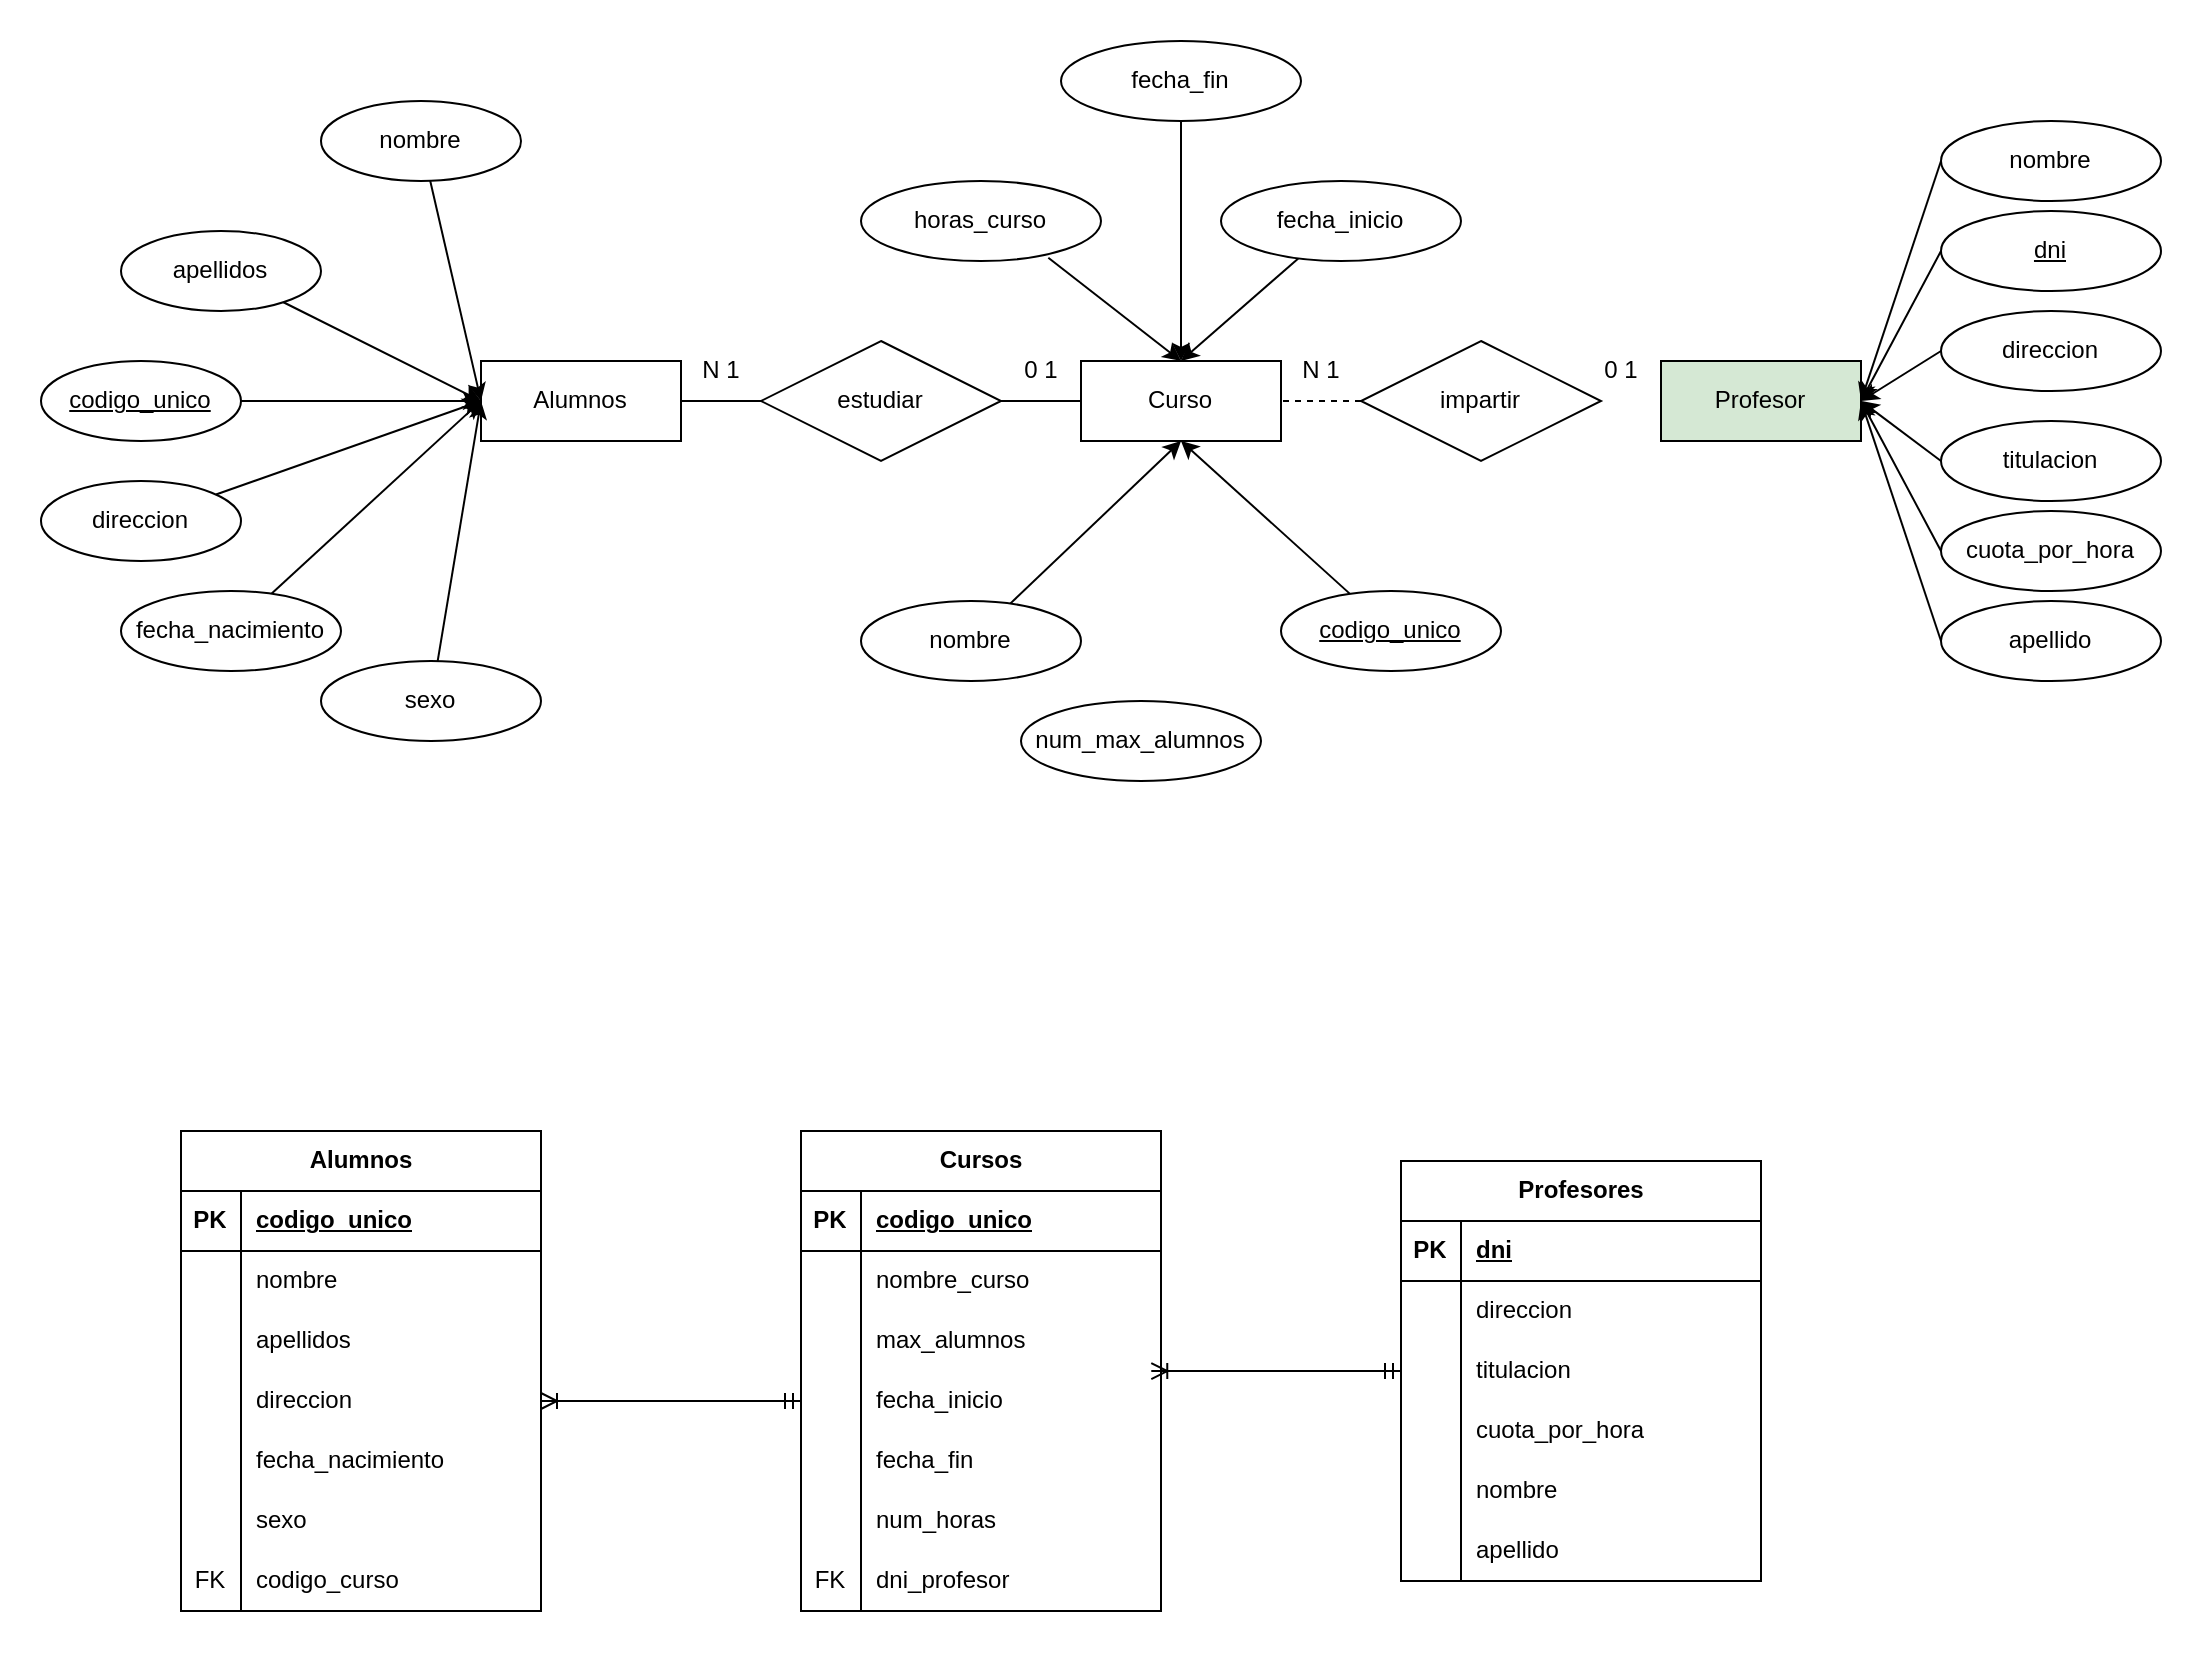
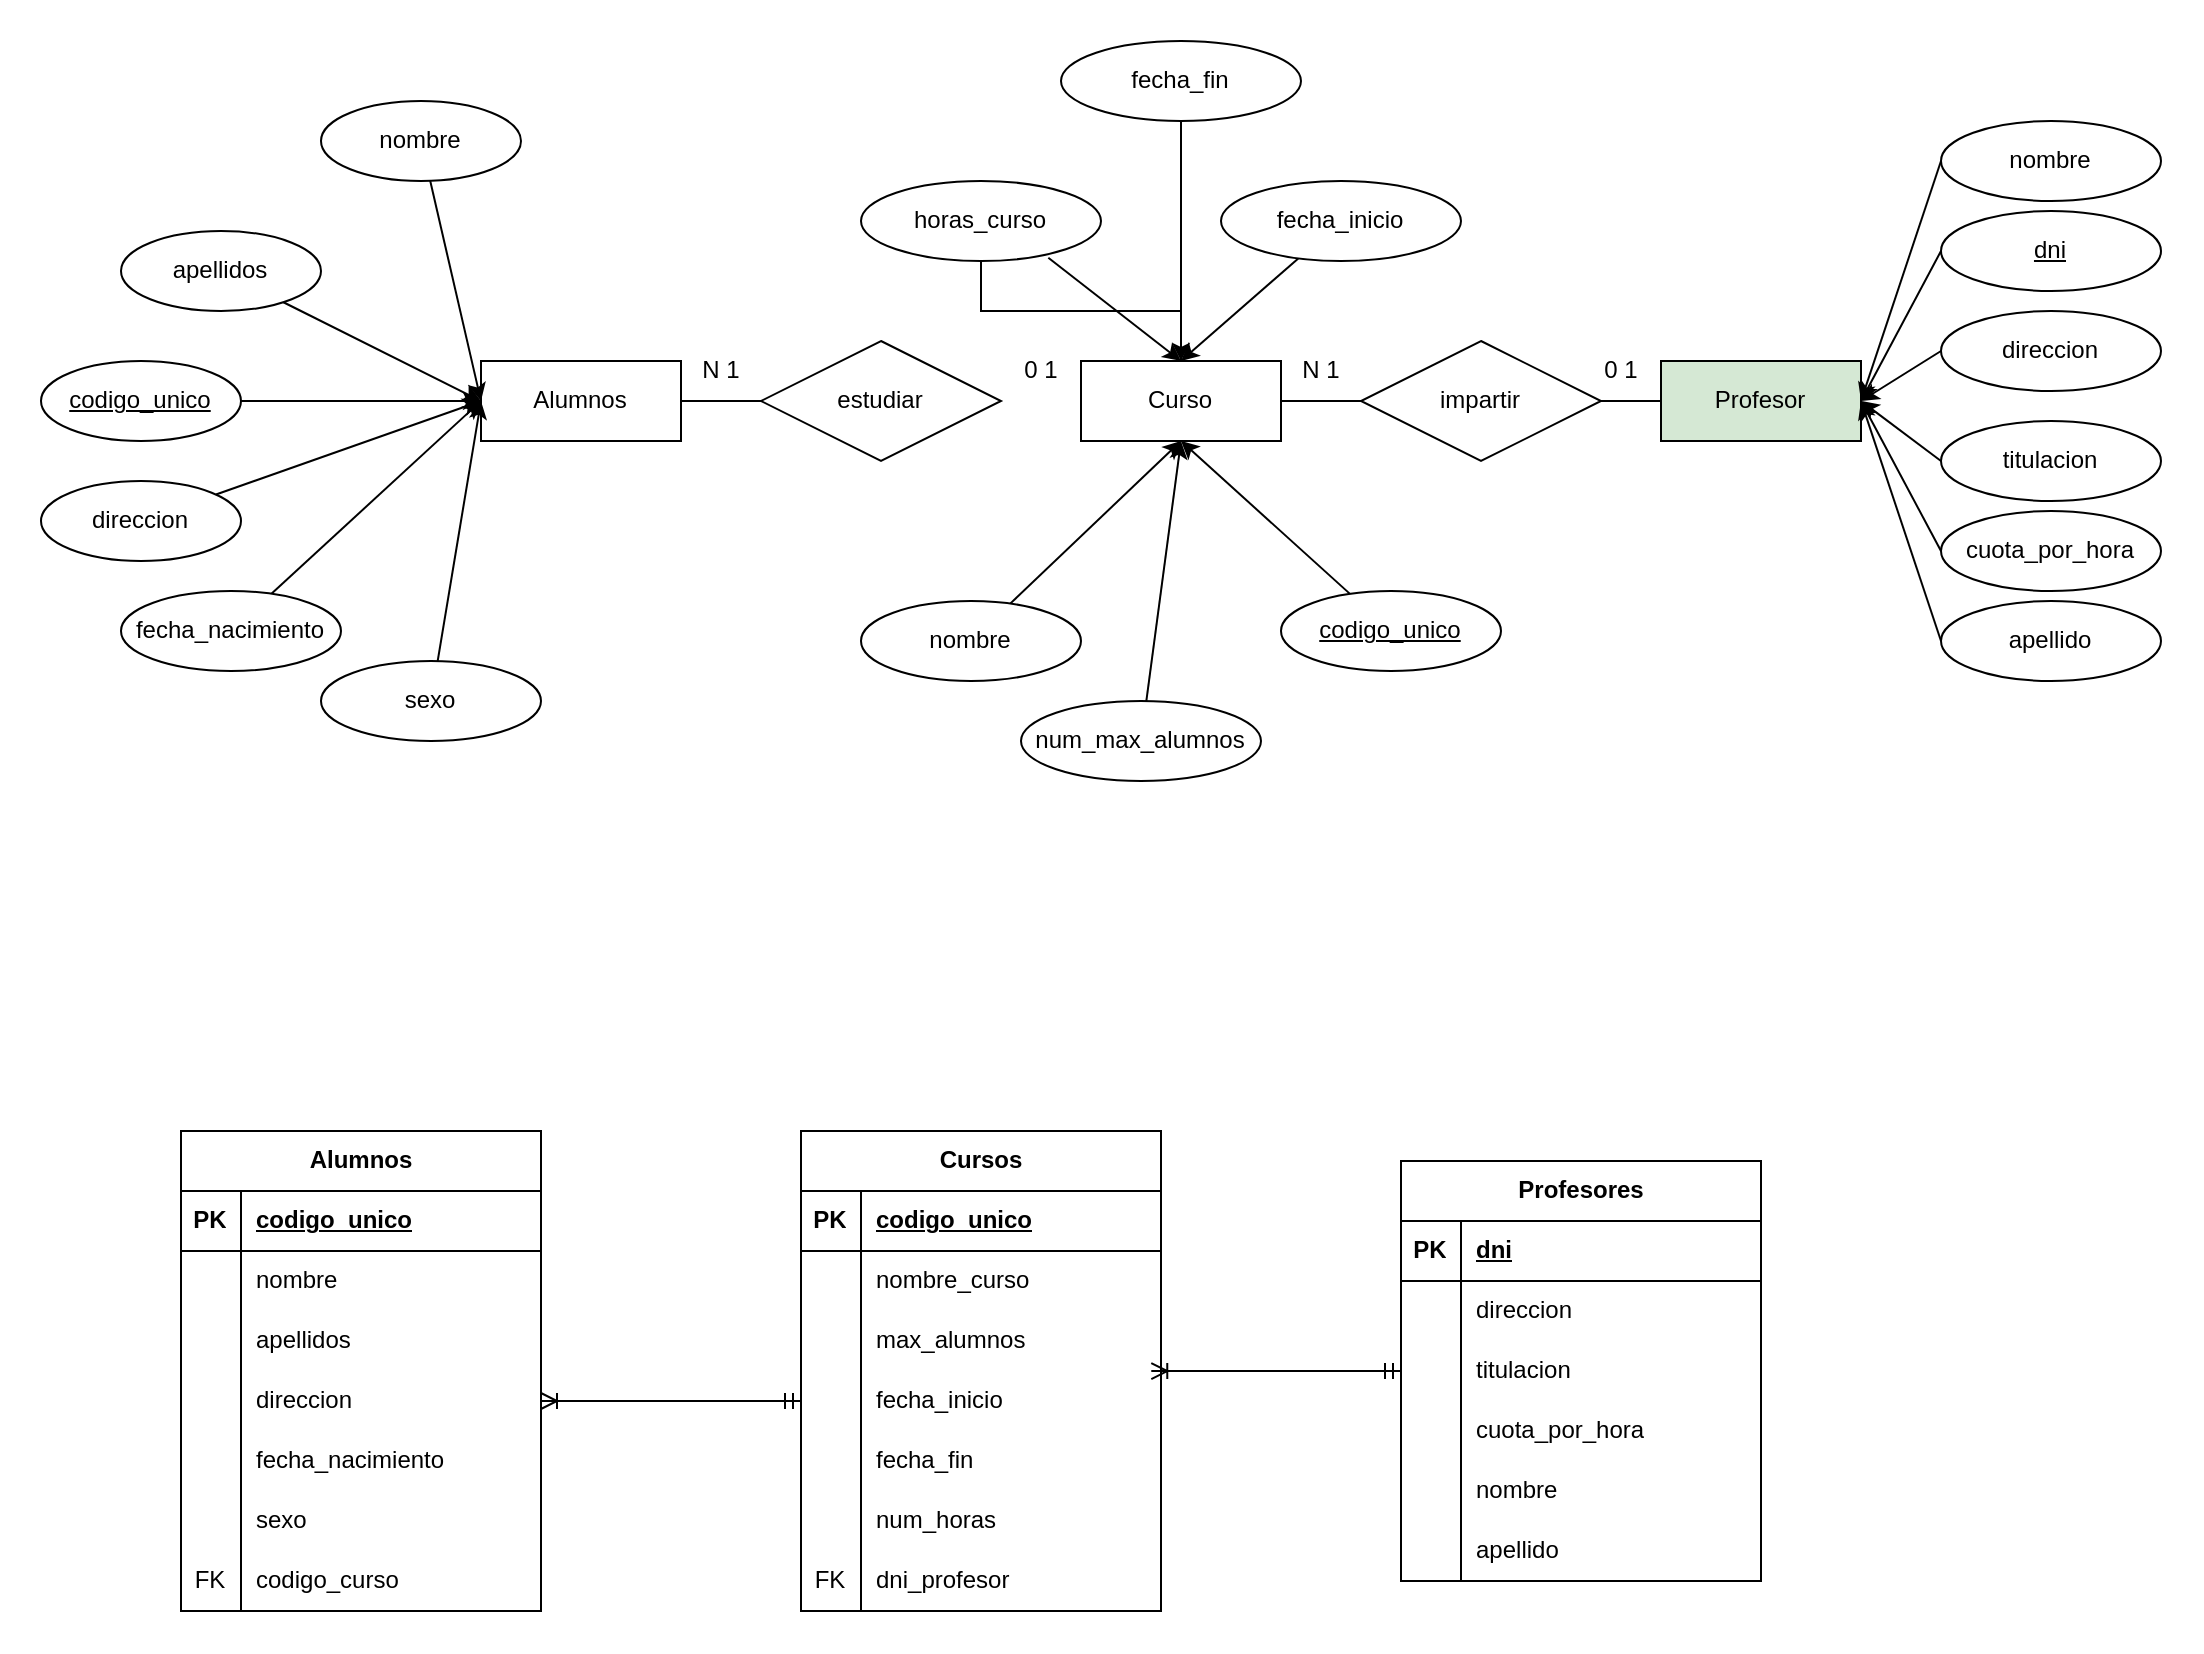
(1041, 401) -> (1022, 311)
(1319, 401) -> (1319, 401)
none -> (1631, 401)
none -> (1163, 578)
